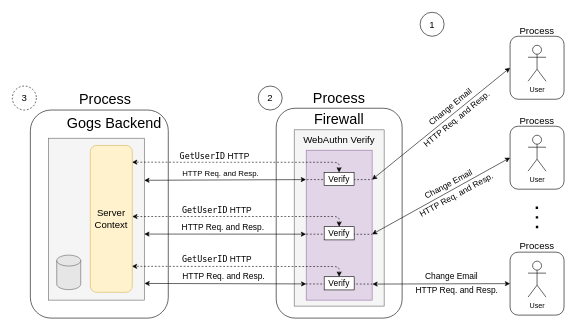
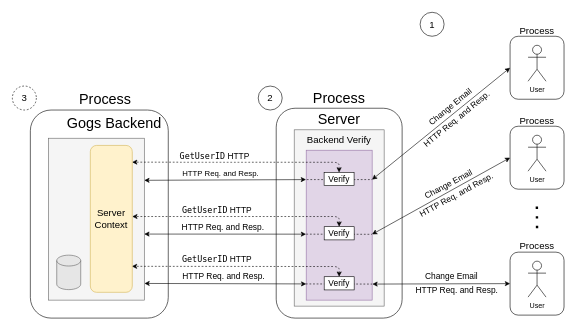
(339, 119) -> (339, 119)
(339, 140) -> (339, 140)
